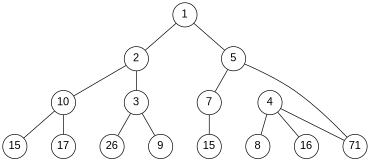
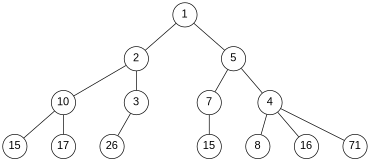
(300, 95) -> (252, 81)
(161, 146) -> none
